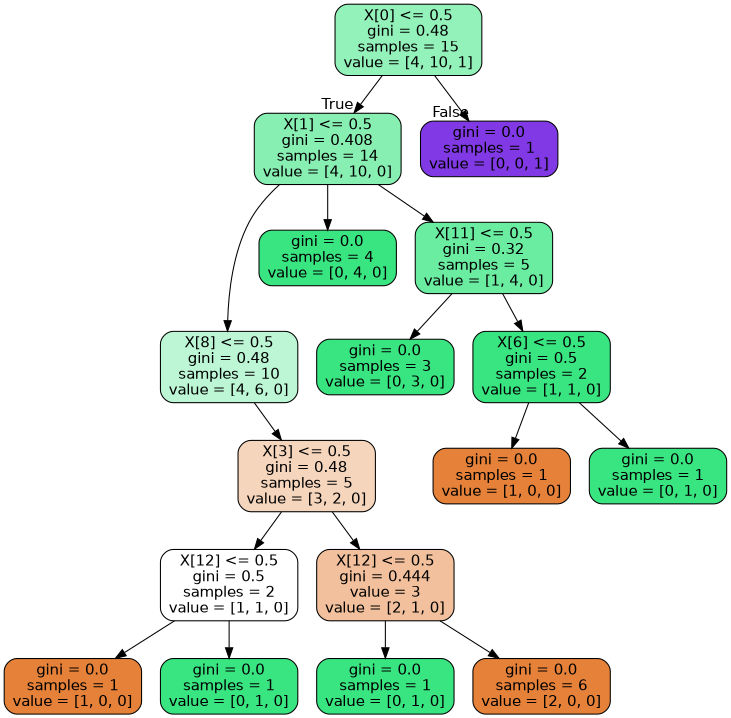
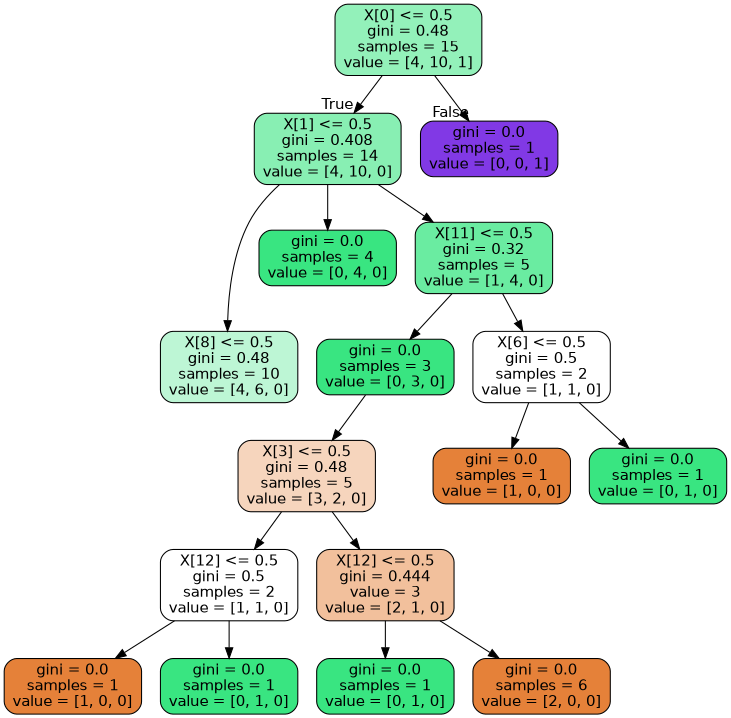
(542, 367) -> (542, 367)
(265, 417) -> (352, 413)
